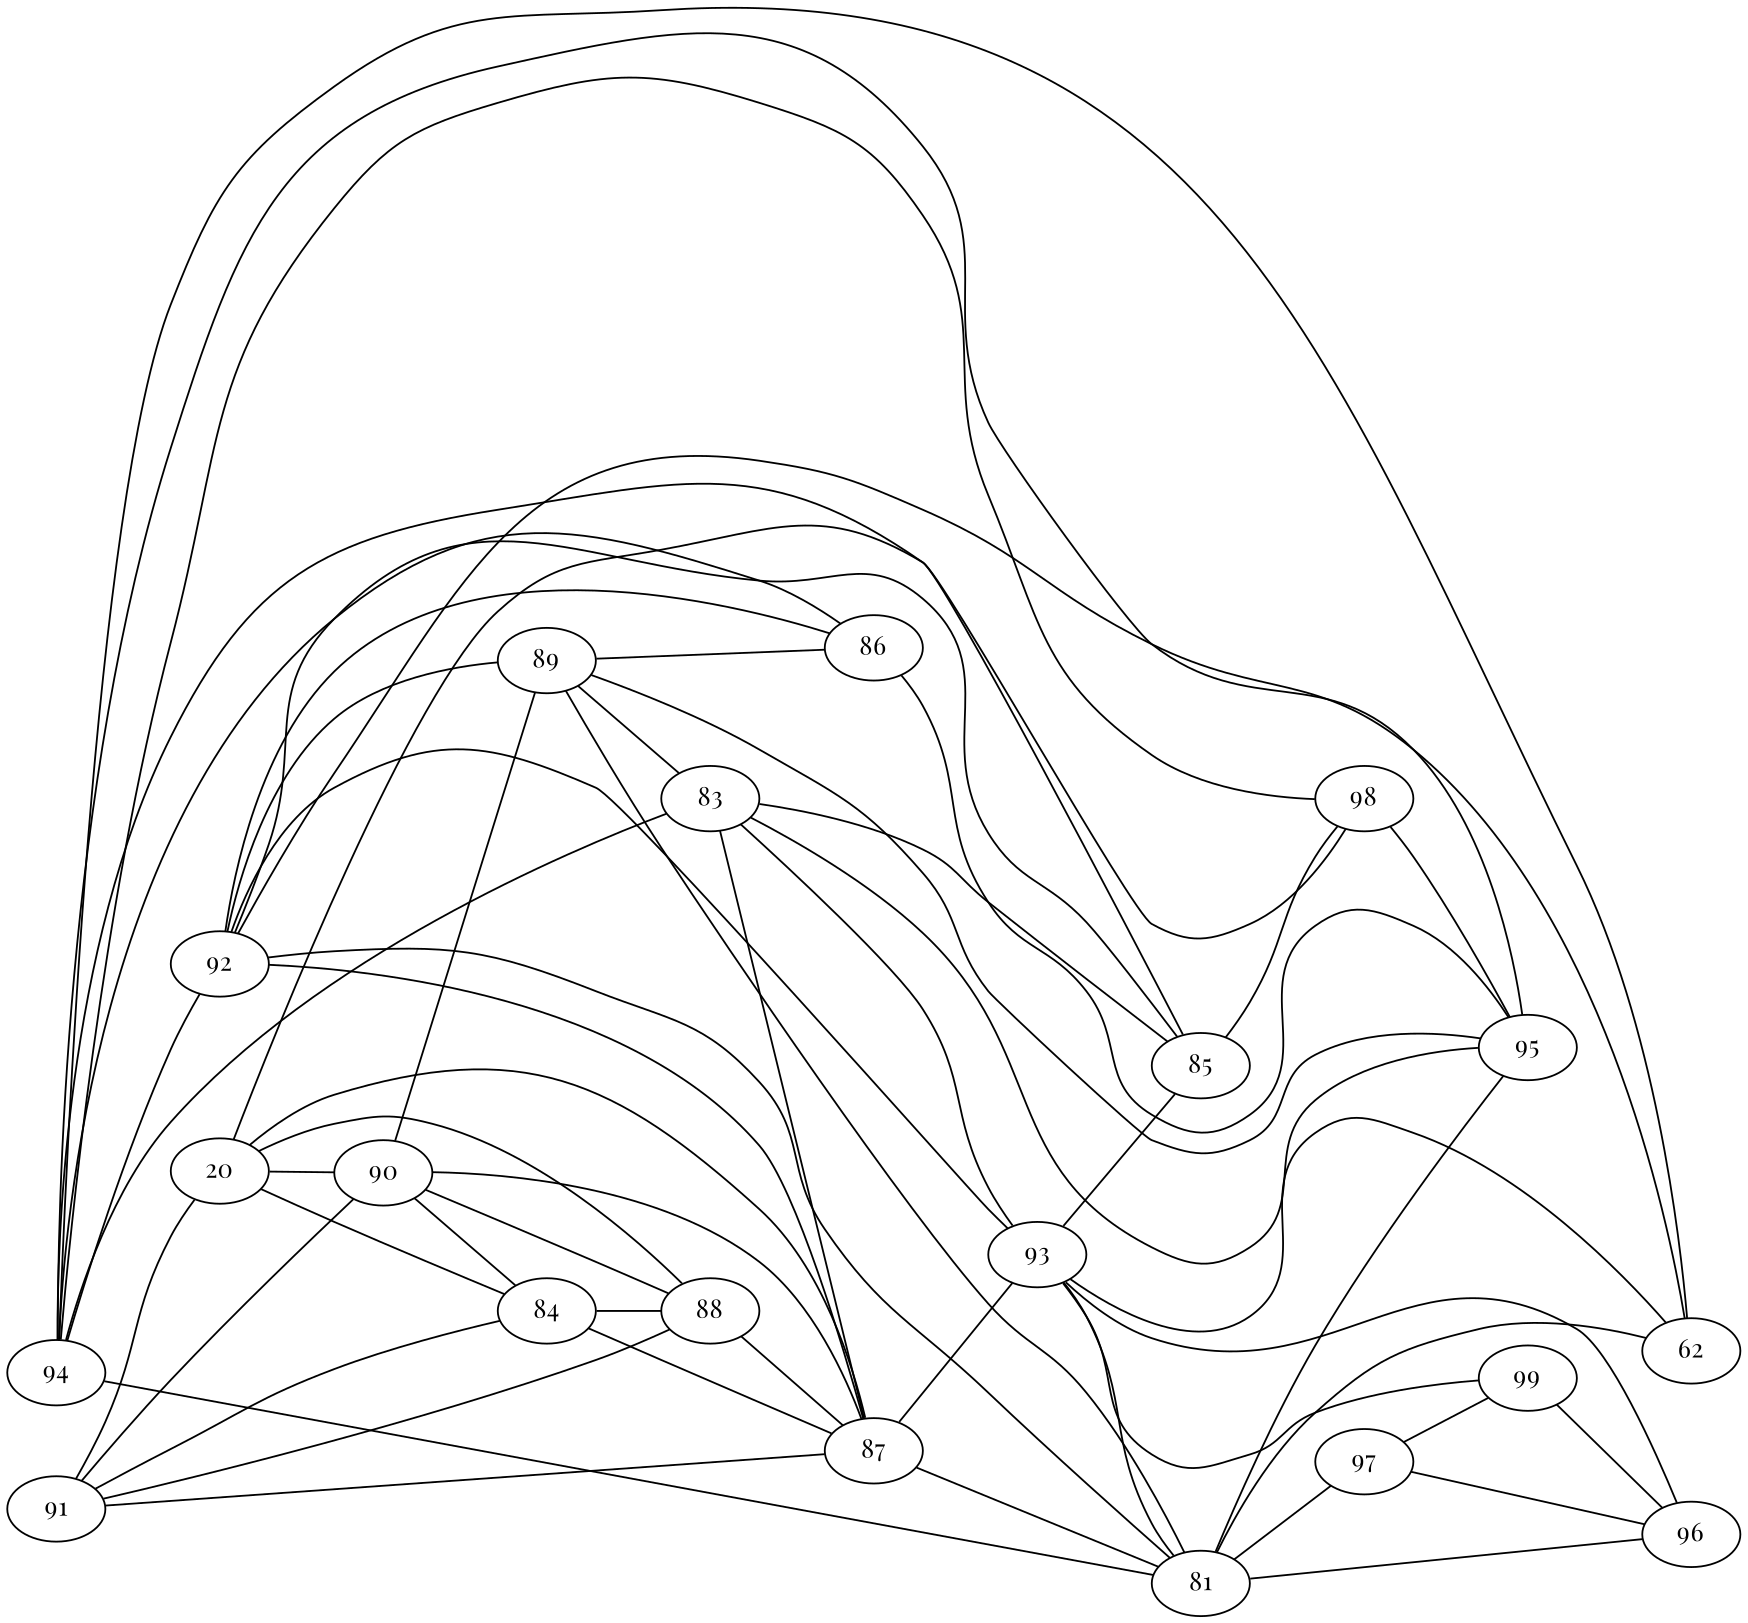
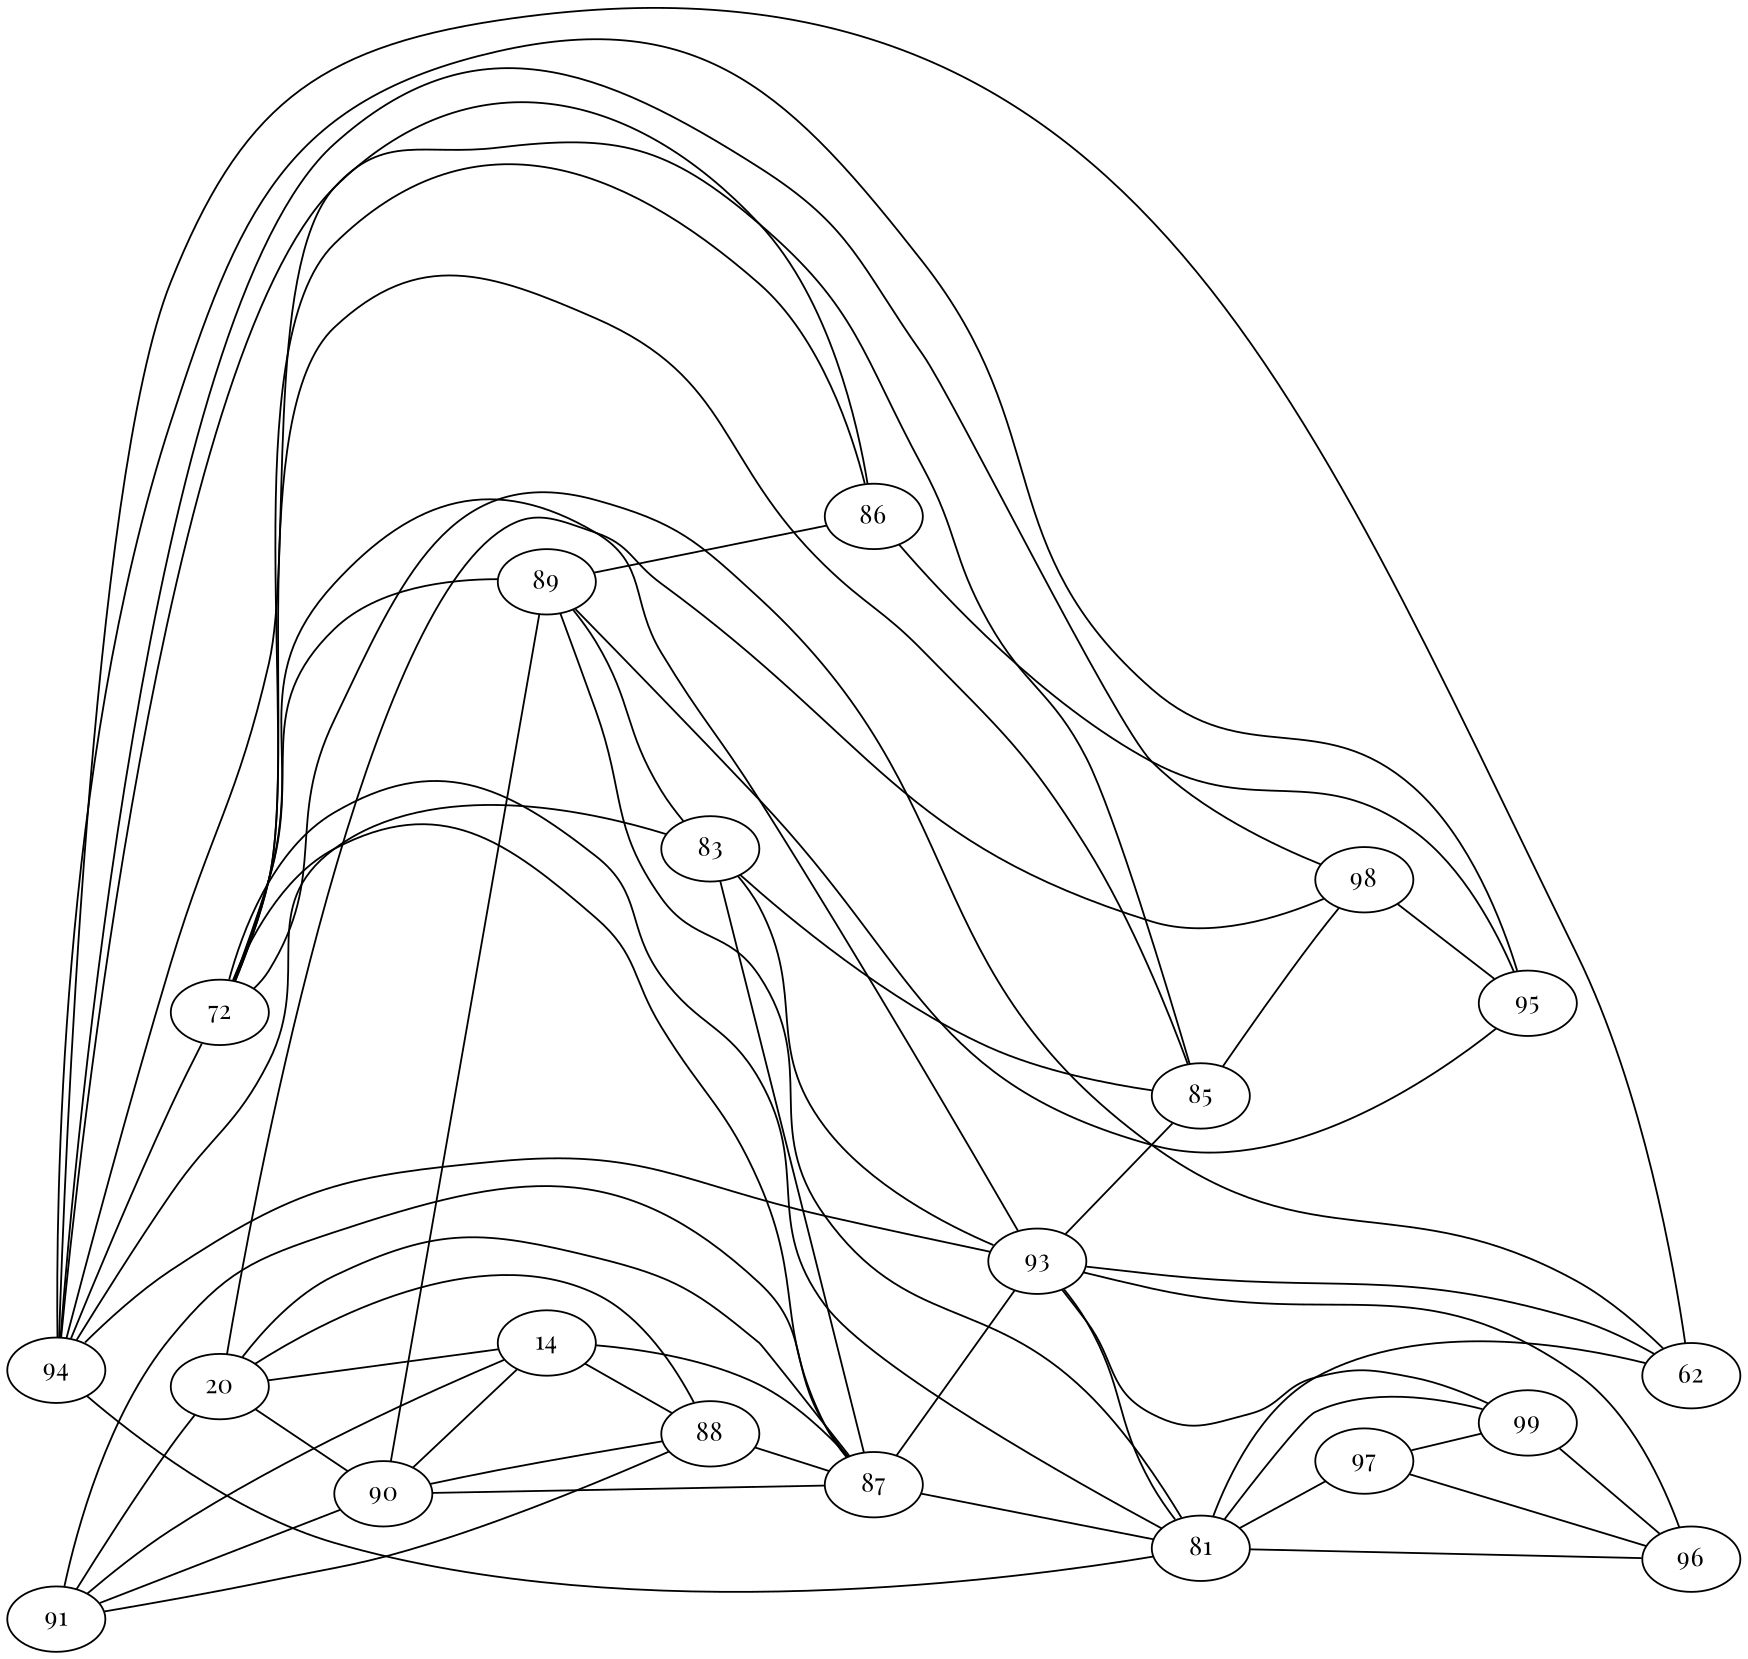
(220, 964) -> (220, 1012)
none -> (518, 1160)
(1069, 1182) -> none
(1341, 1303) -> (1329, 1407)
(547, 1311) -> (547, 1343)
